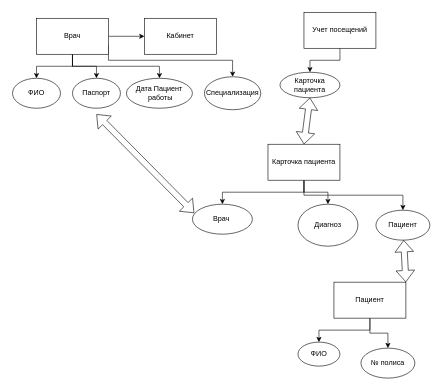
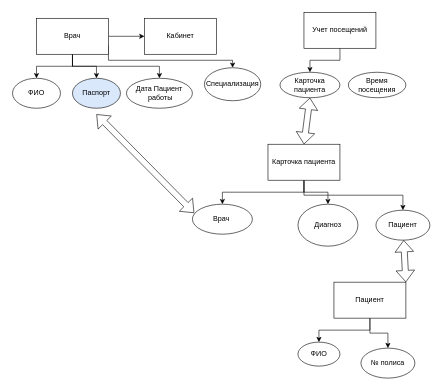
none -> (377, 85)
(96, 93) -> (96, 93)
(233, 93) -> (233, 84)
